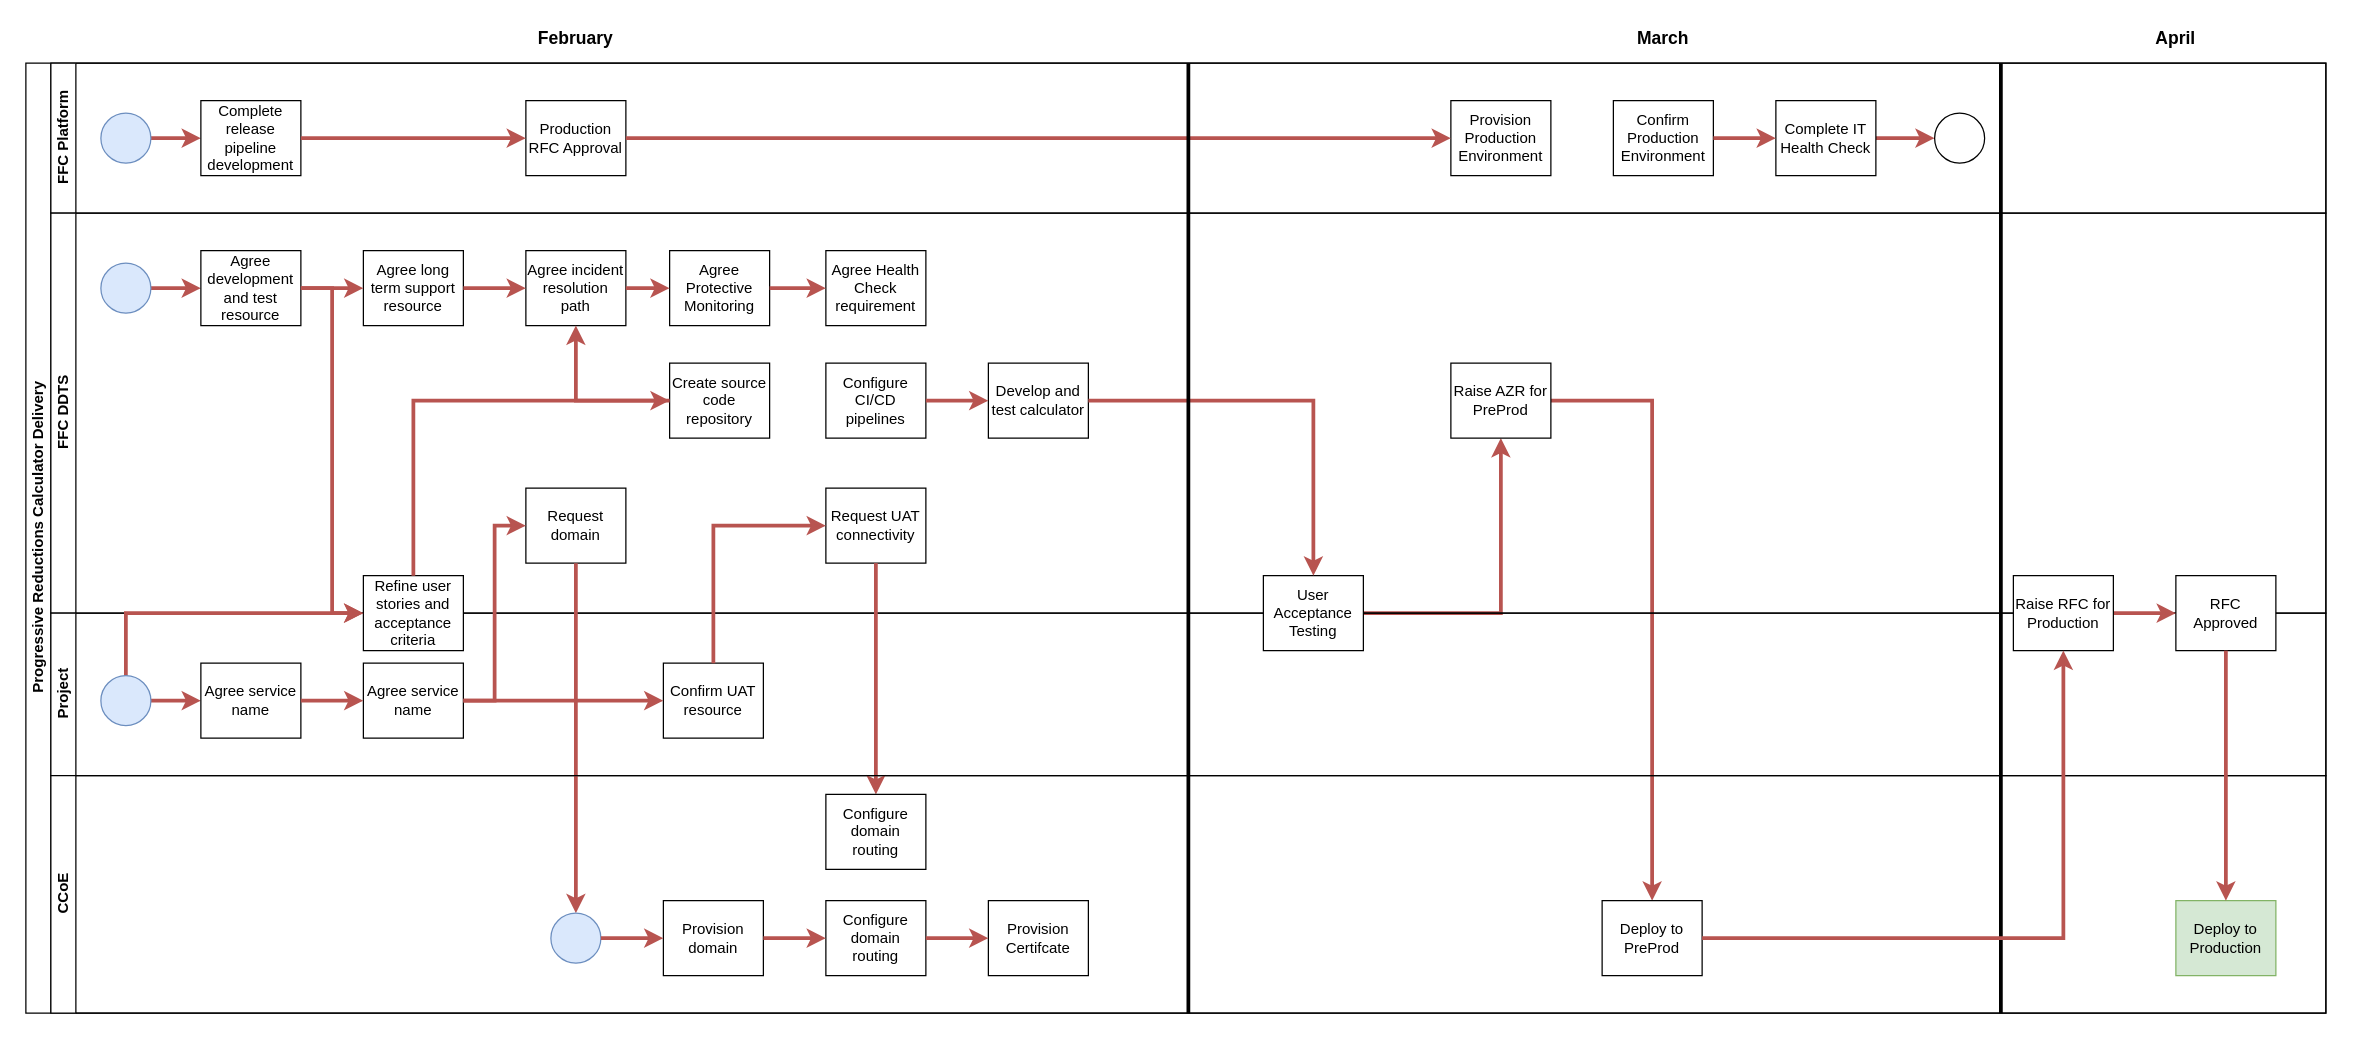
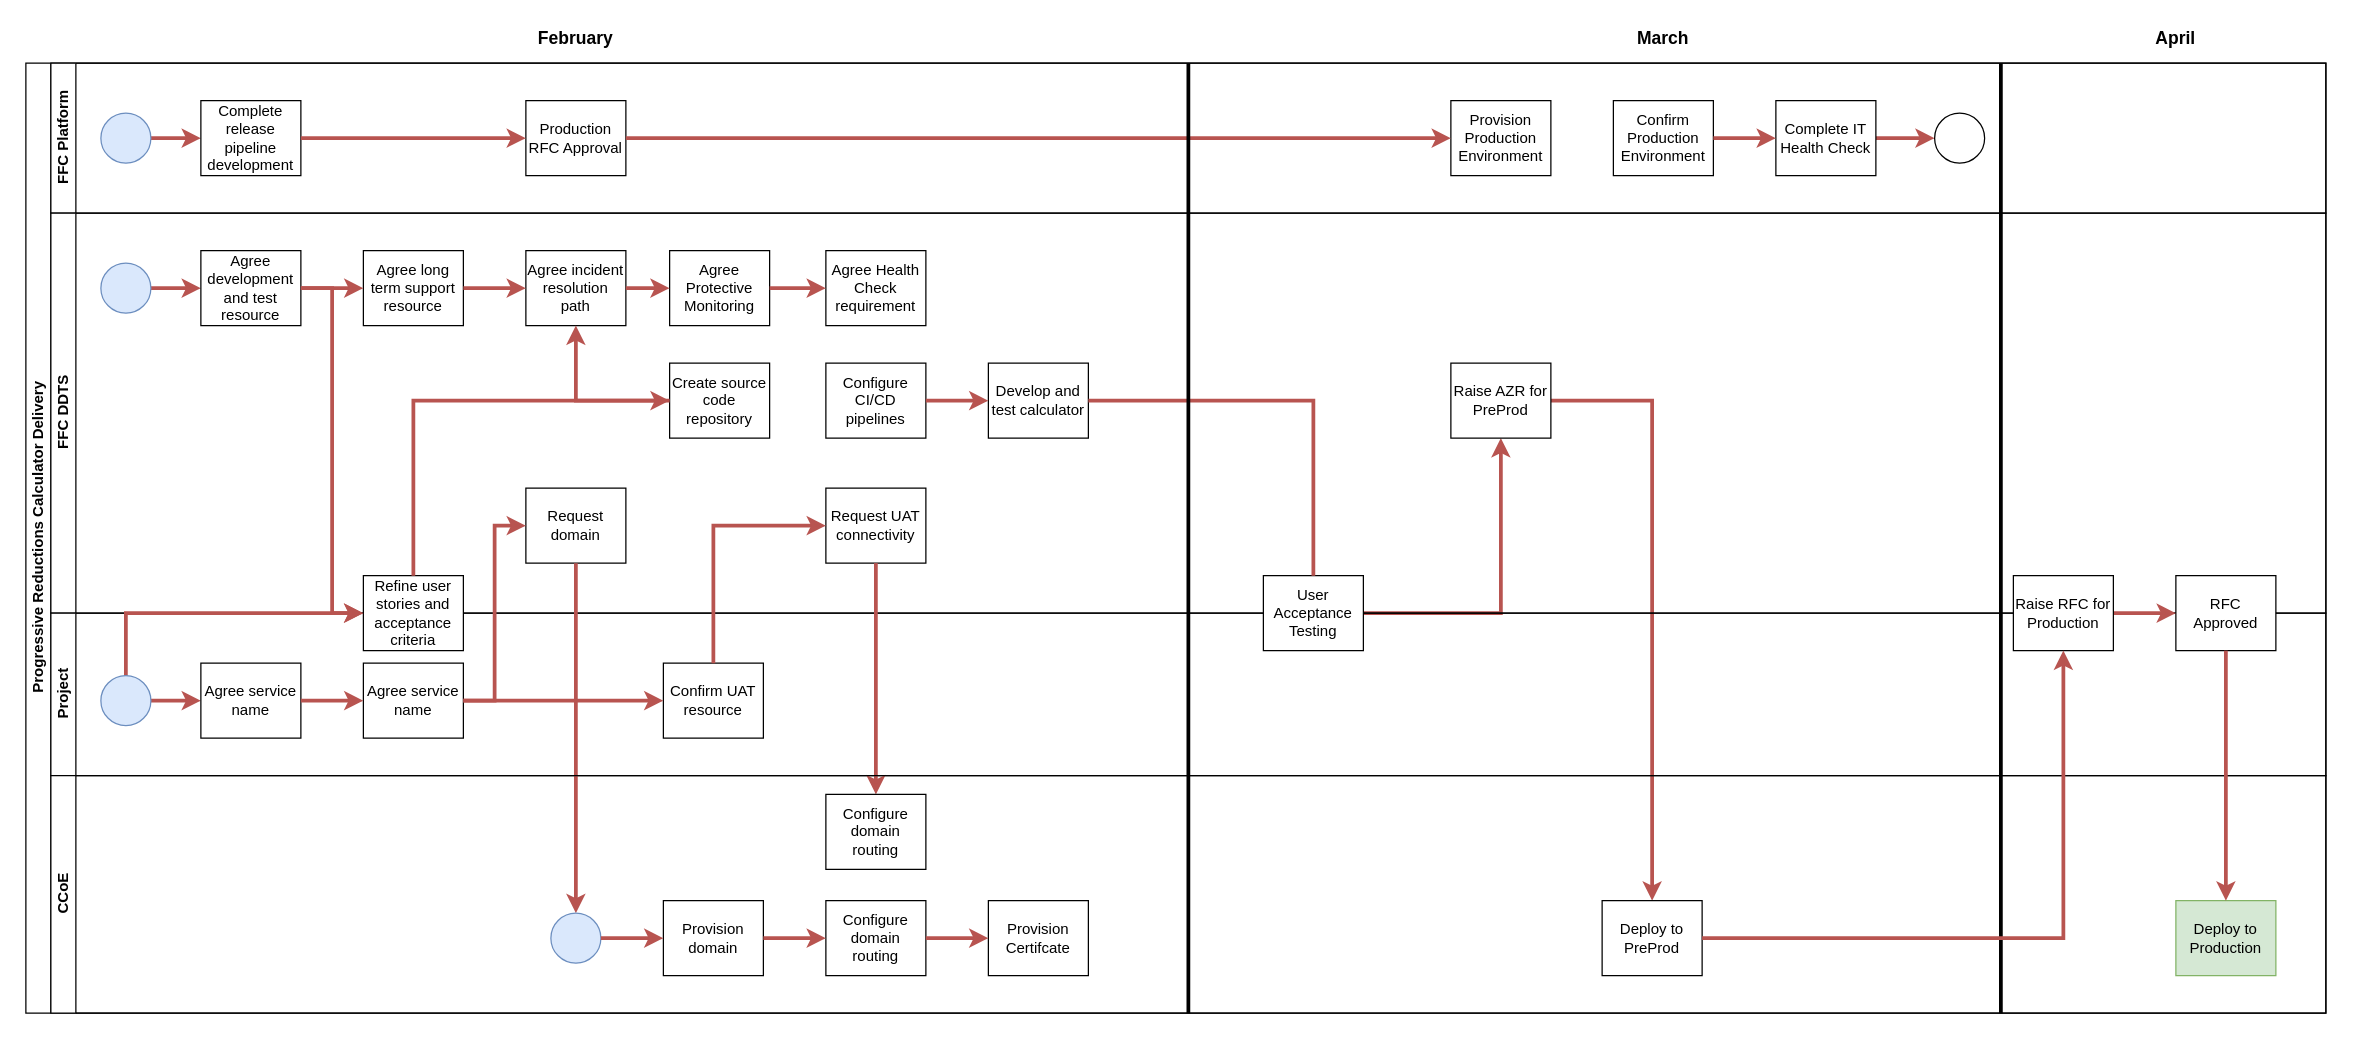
(1313, 560) -> (1313, 567)
